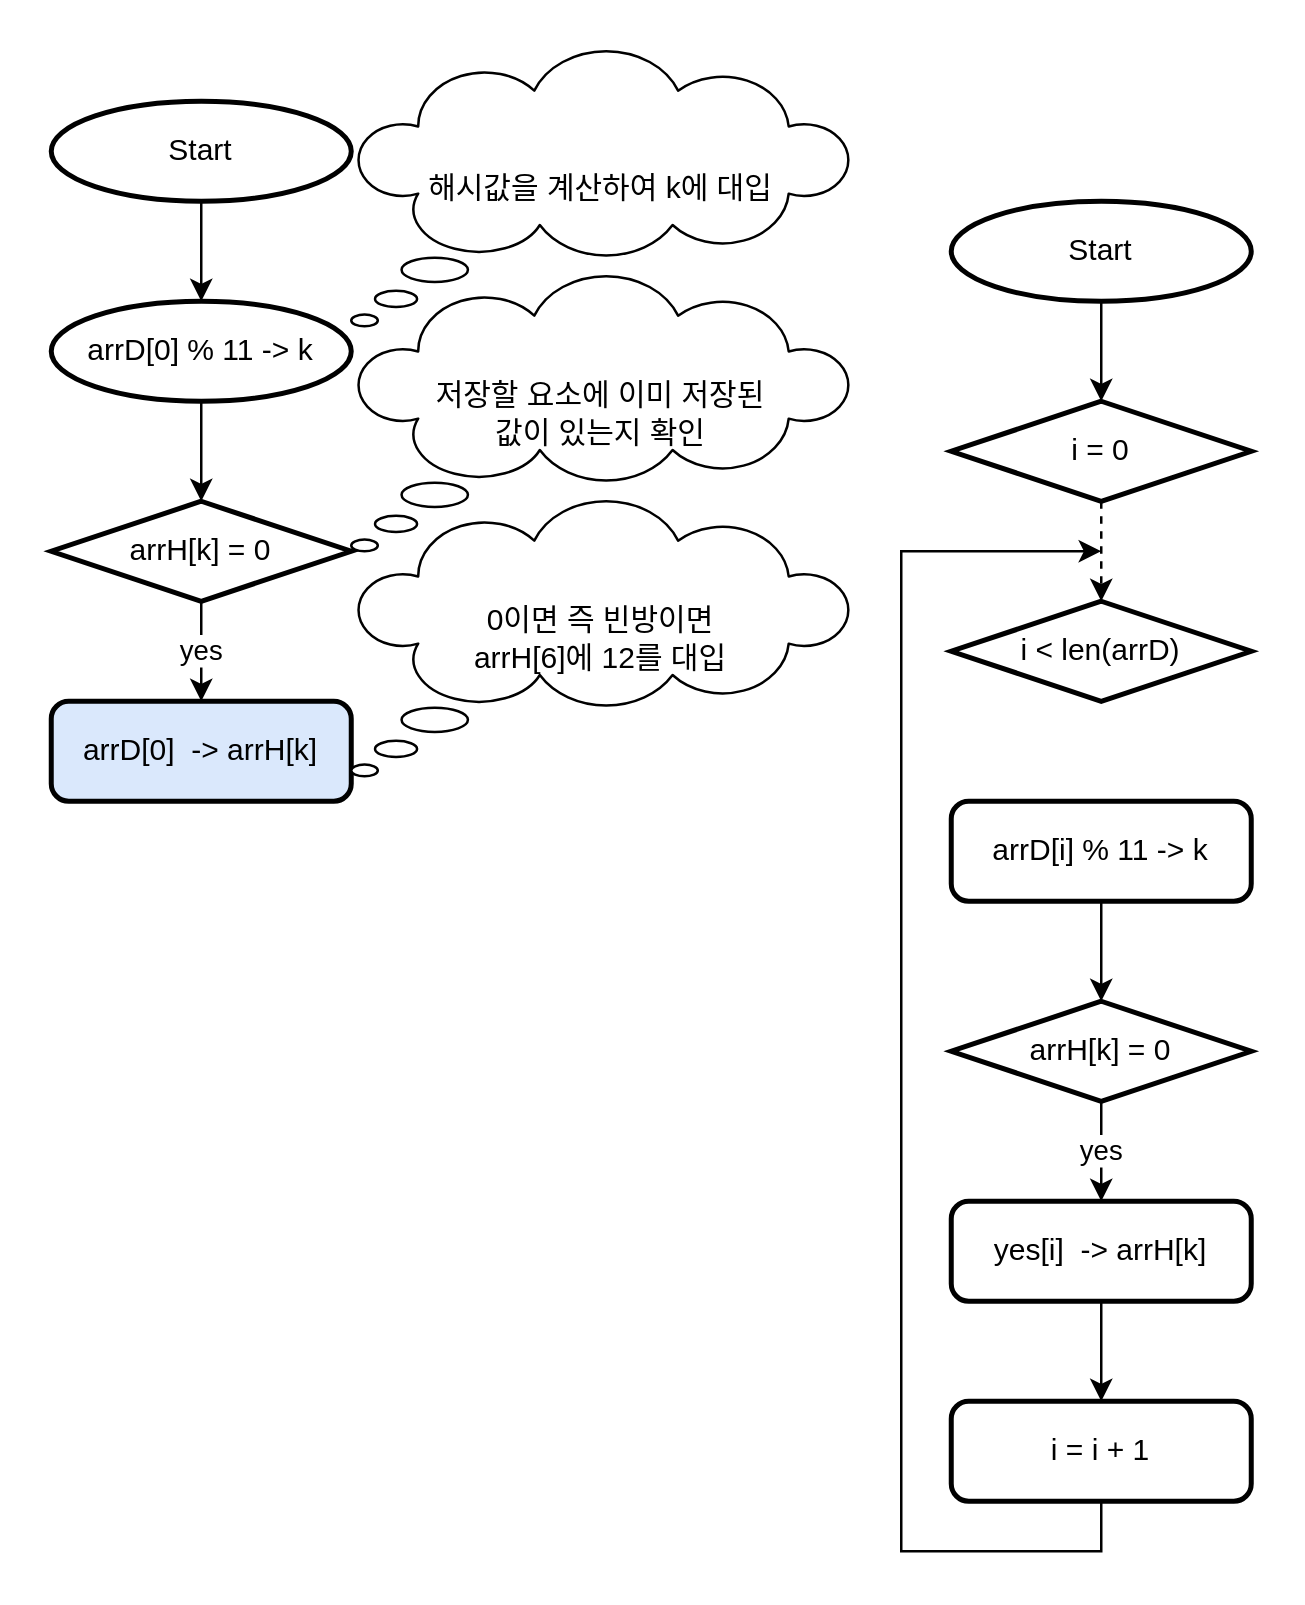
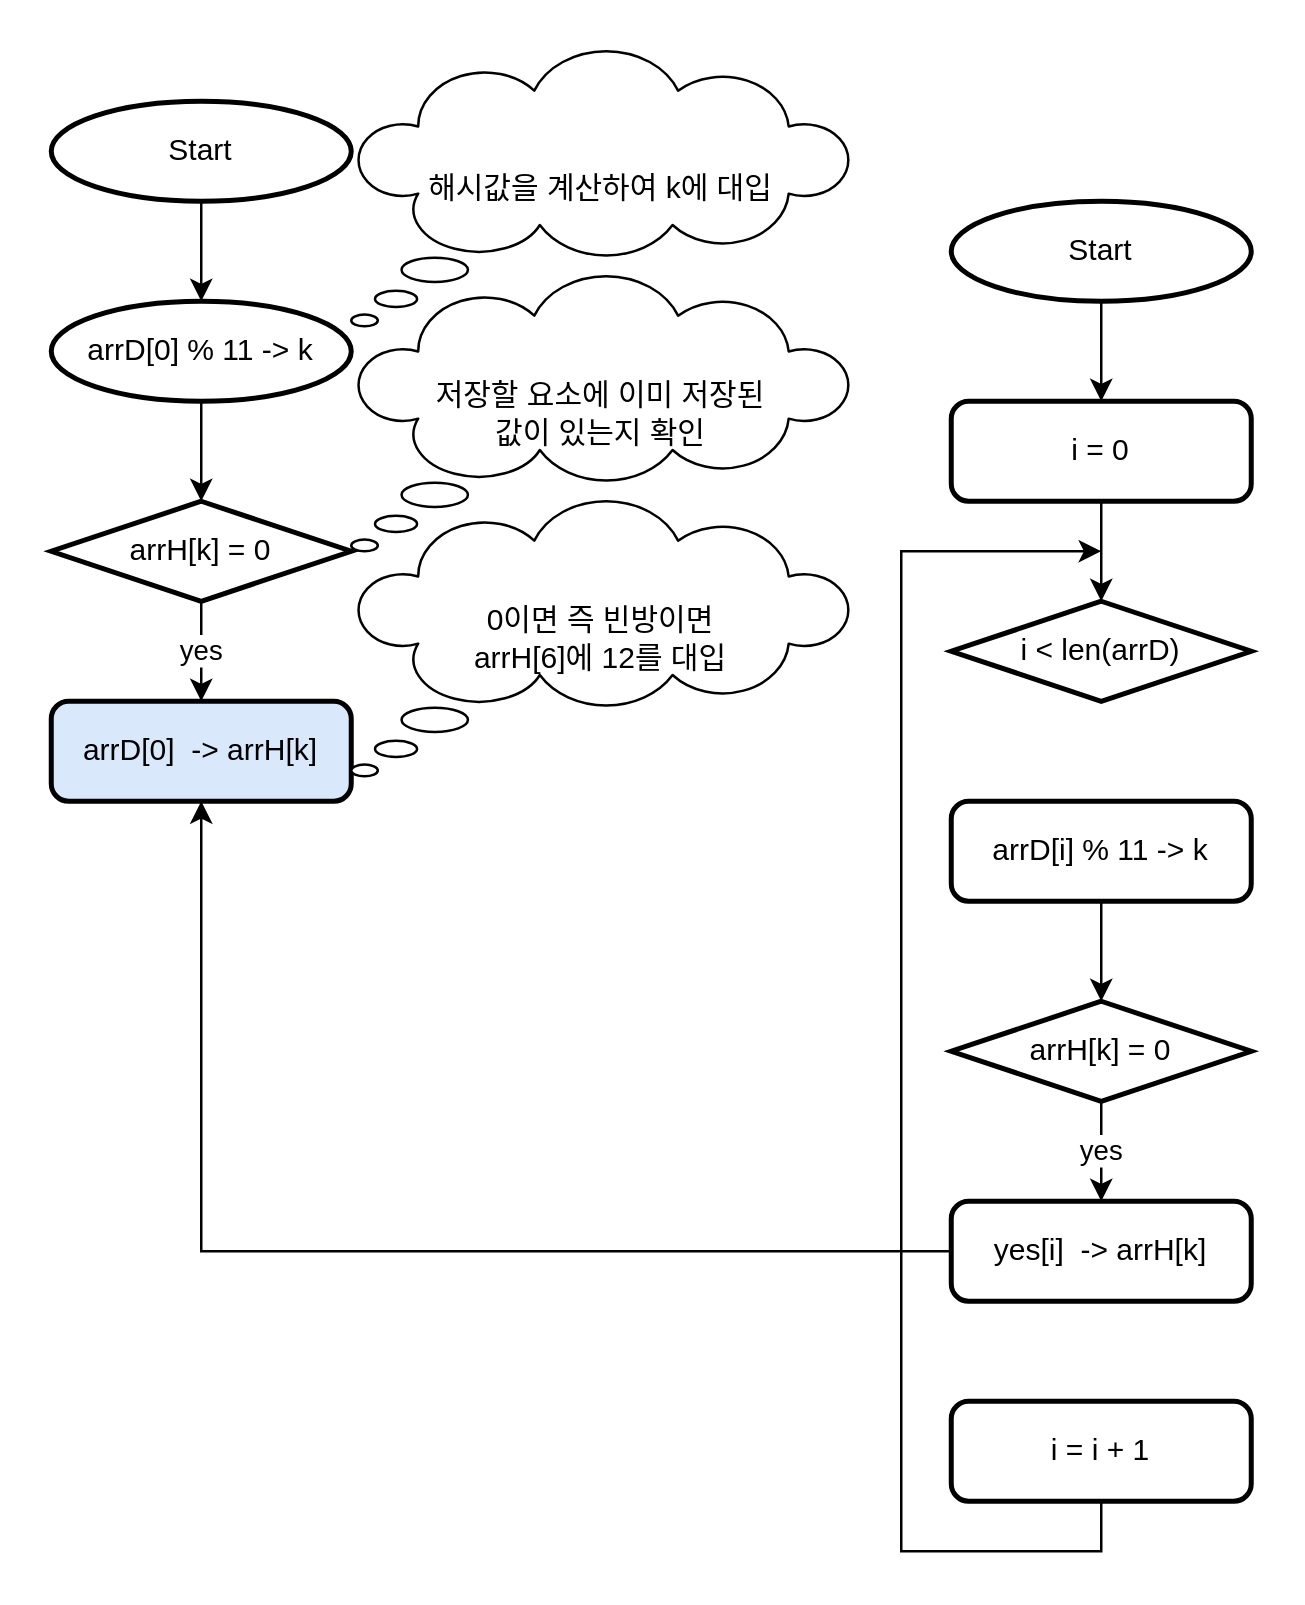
(1101, 451) -> (1101, 451)
(1101, 539) -> (1101, 539)
(1101, 1343) -> (332, 1251)
